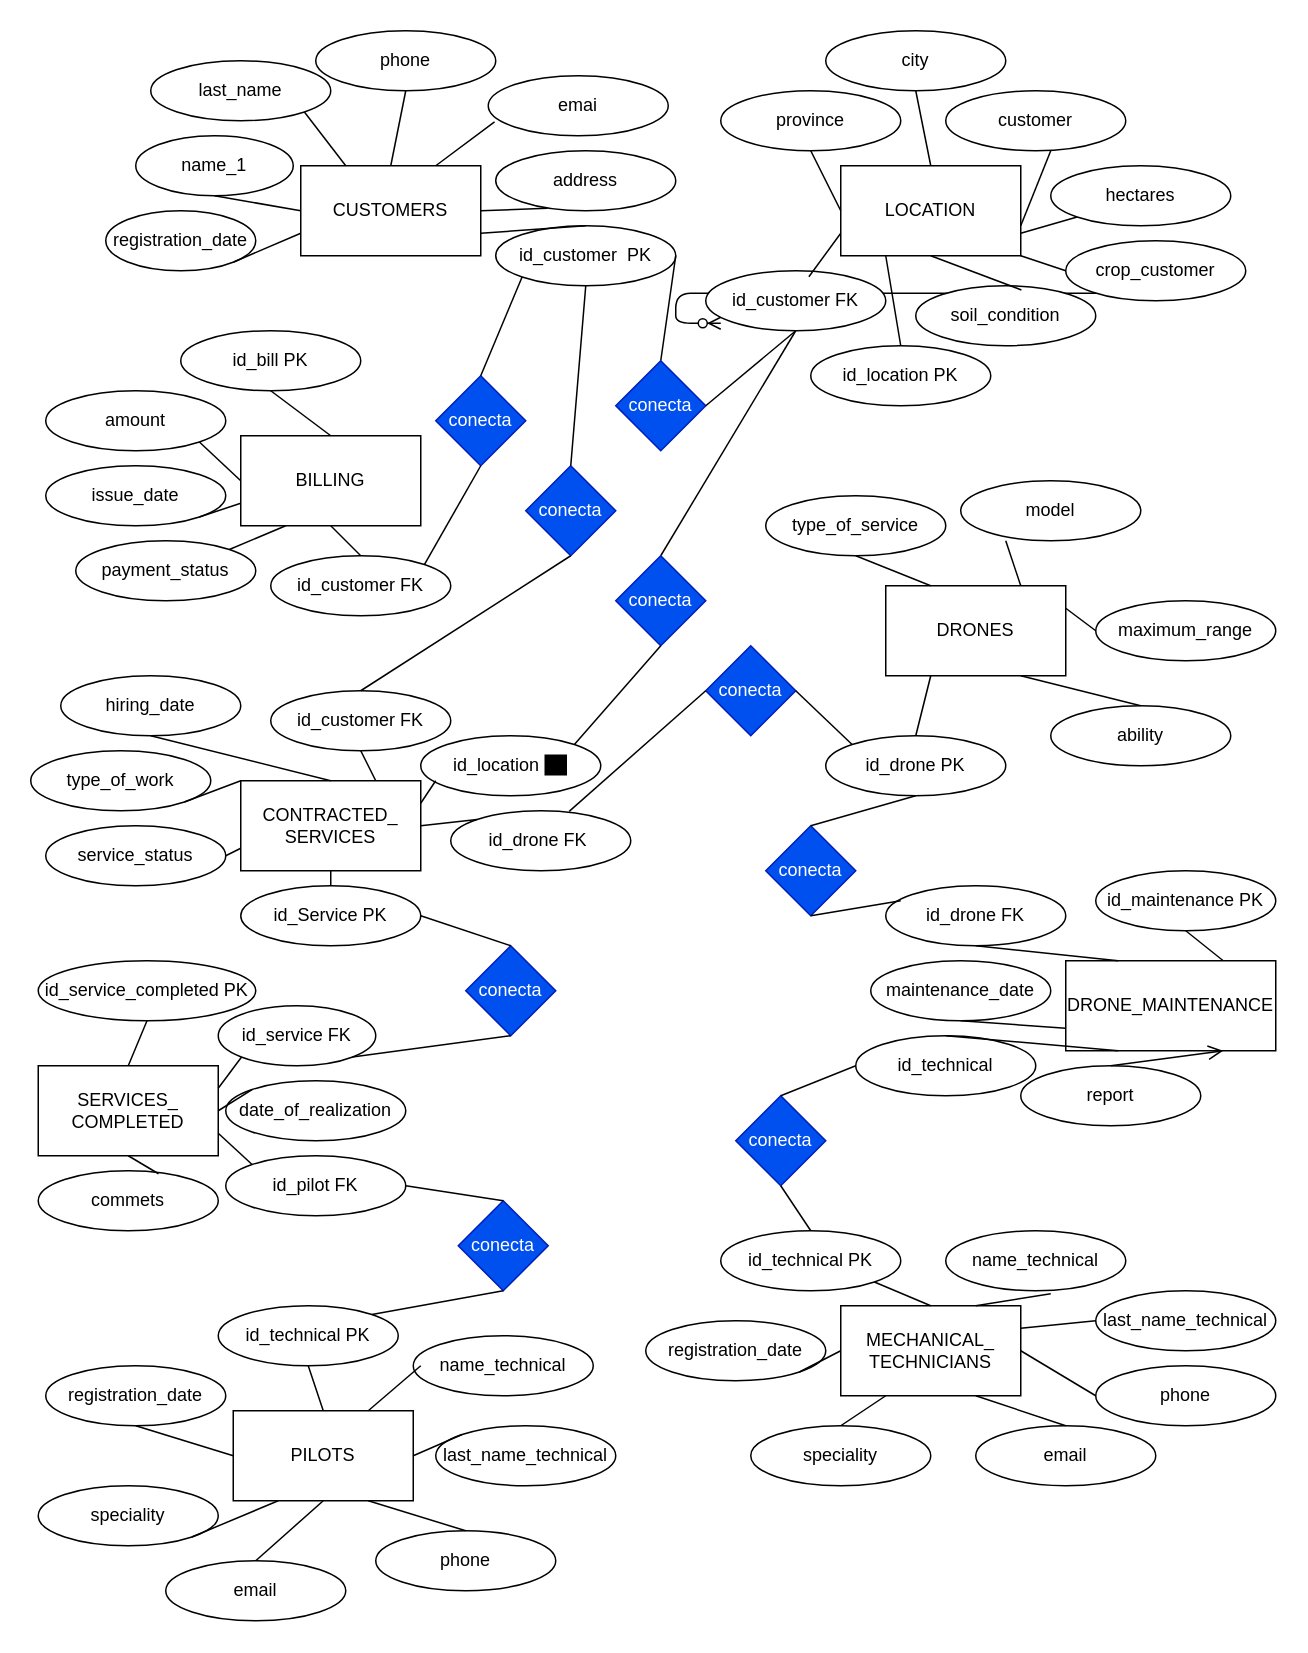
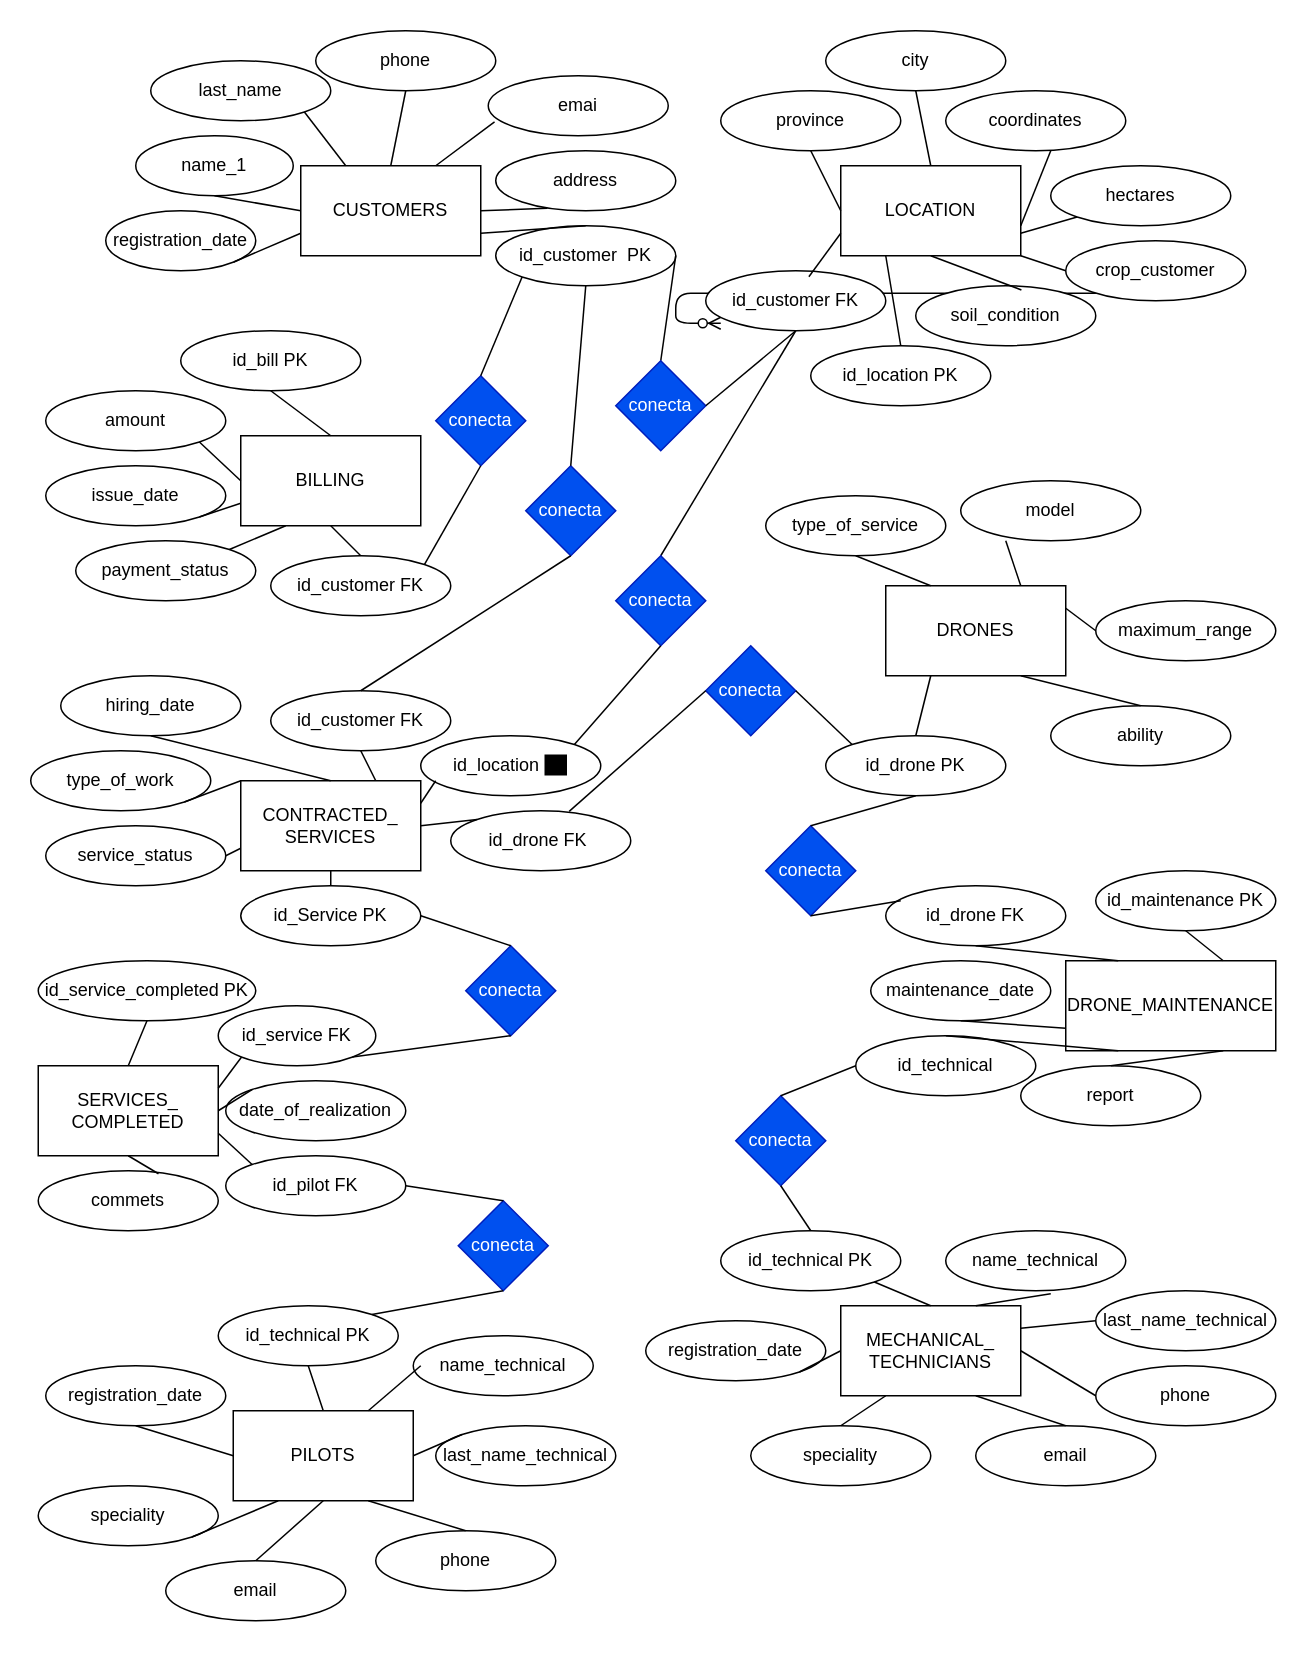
(1036, 121) -> (1036, 121)
(1216, 1052) -> (1217, 1052)
